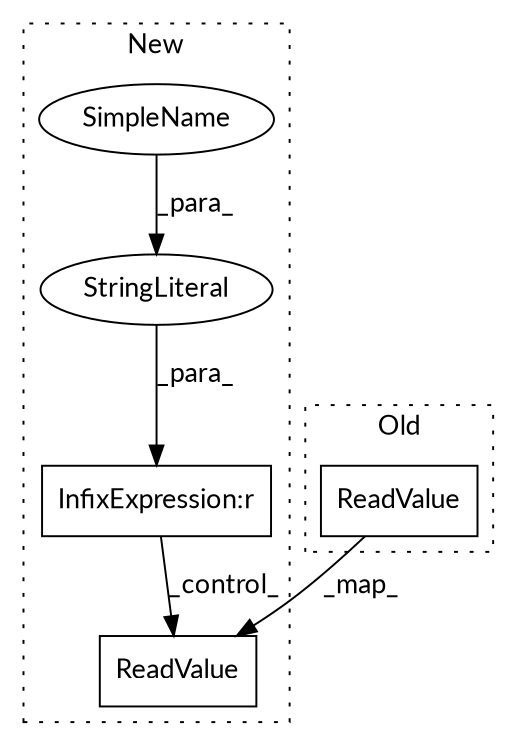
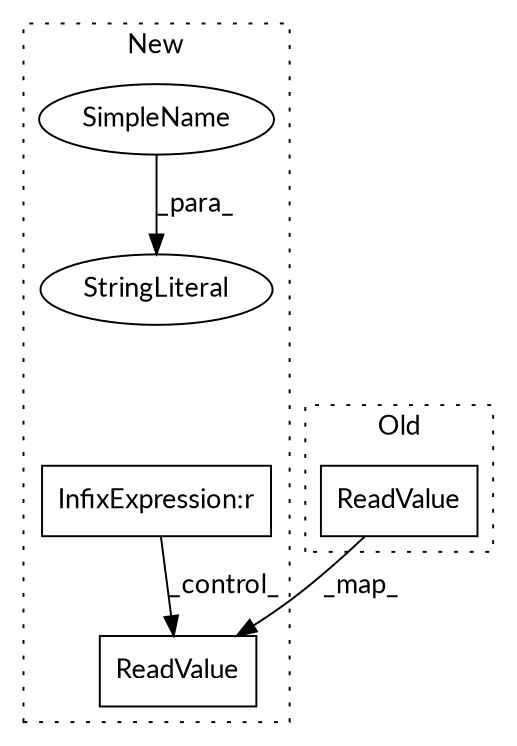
(157, 385) -> none
